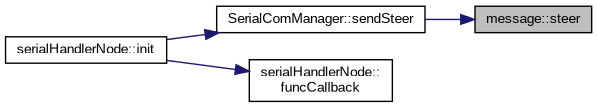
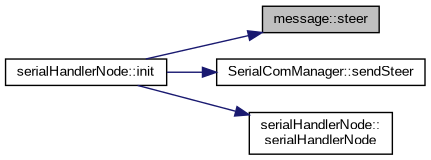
(443, 19) -> (197, 47)
(321, 81) -> (321, 133)
